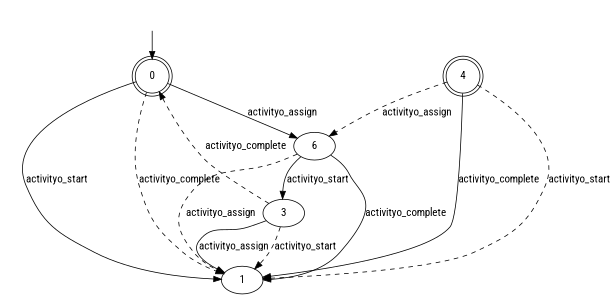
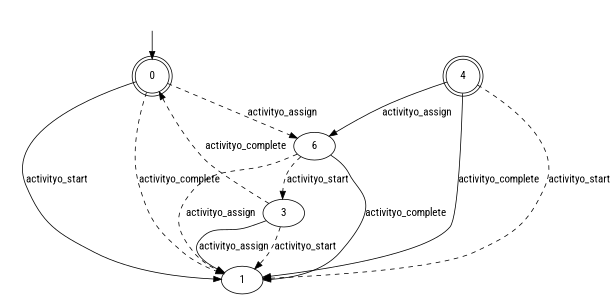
(390, 104) -> (390, 104)
(229, 109) -> (229, 109)
(288, 172) -> (288, 172)
